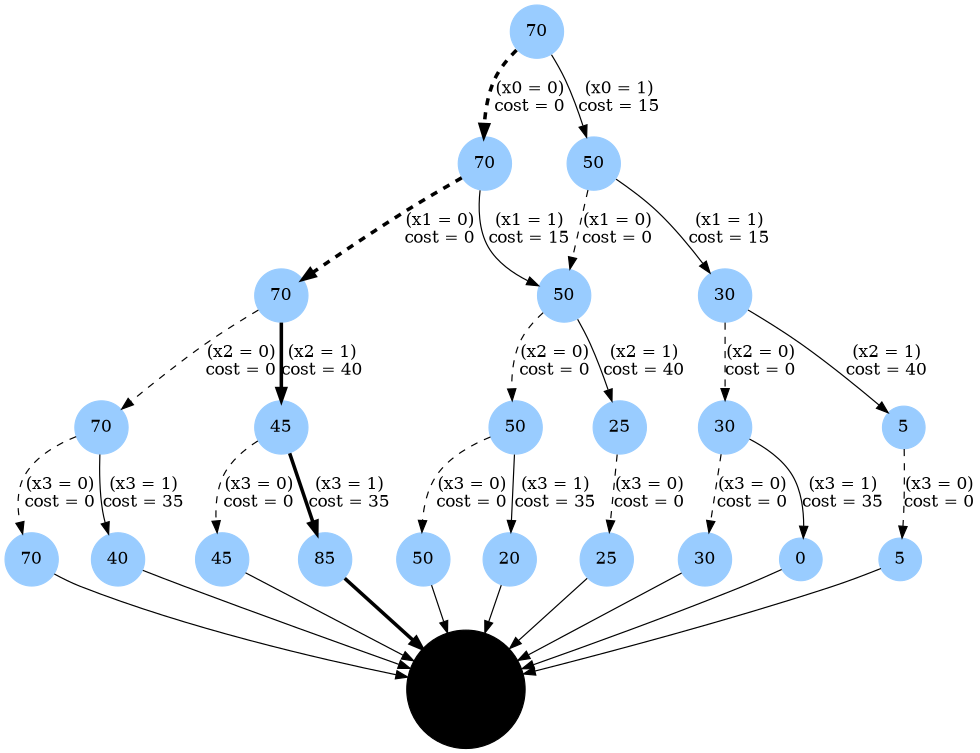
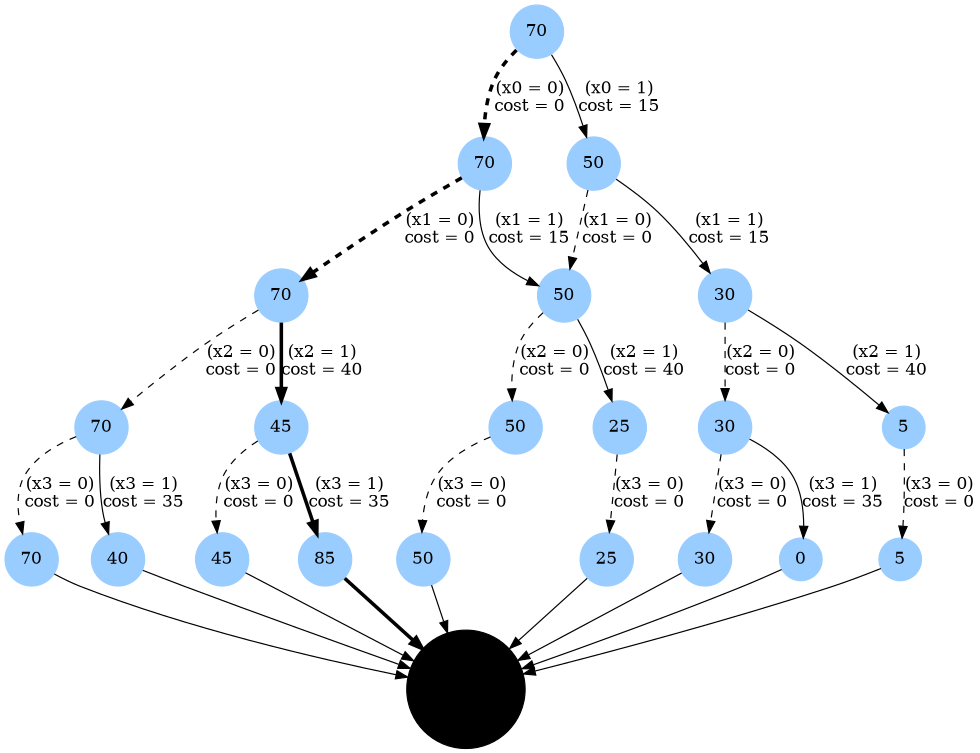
(510, 559) -> none
